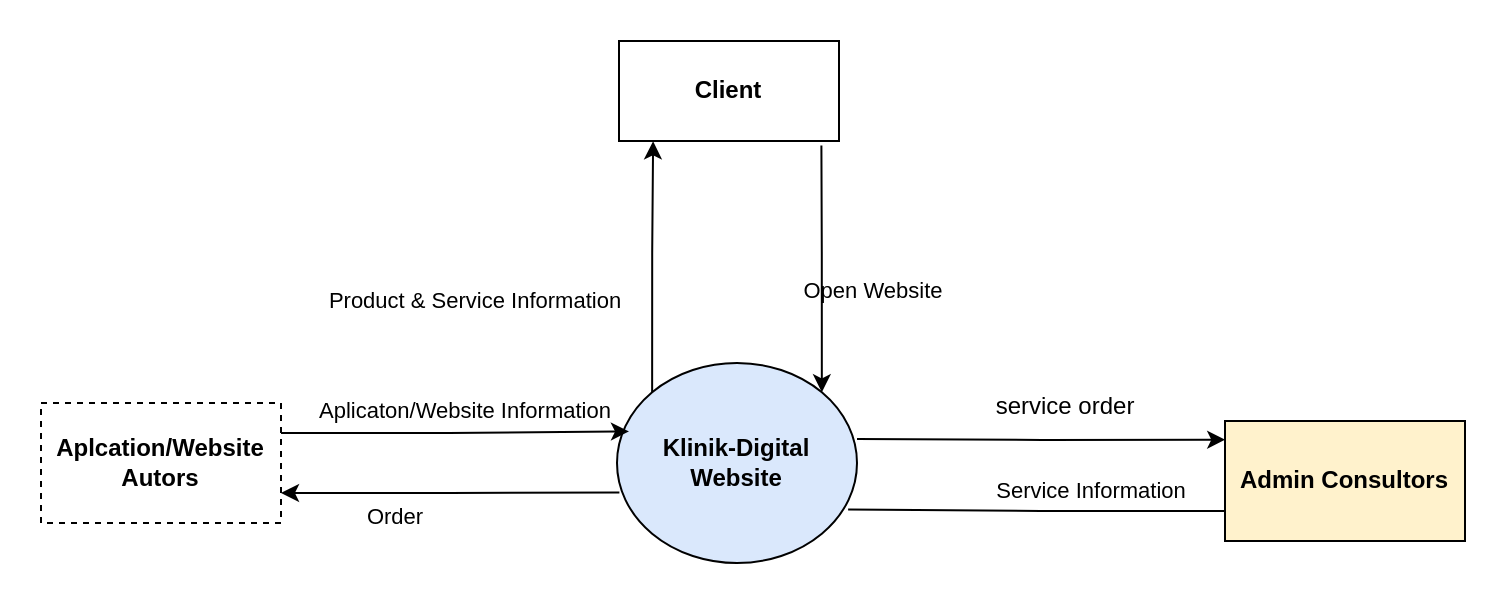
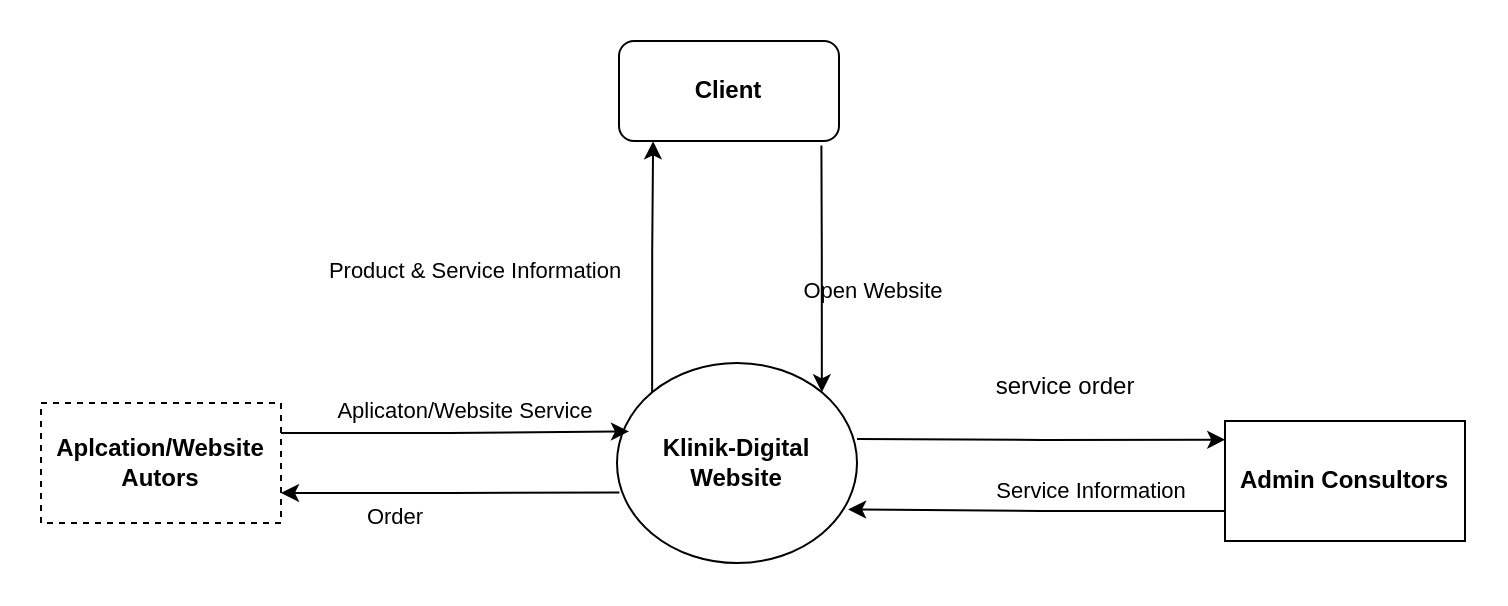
(729, 91) -> (729, 91)
(475, 301) -> (475, 271)
(1065, 407) -> (1065, 387)
(466, 411) -> (466, 411)
(737, 463) -> (737, 463)
(1345, 481) -> (1345, 481)
(857, 509) -> (863, 510)
